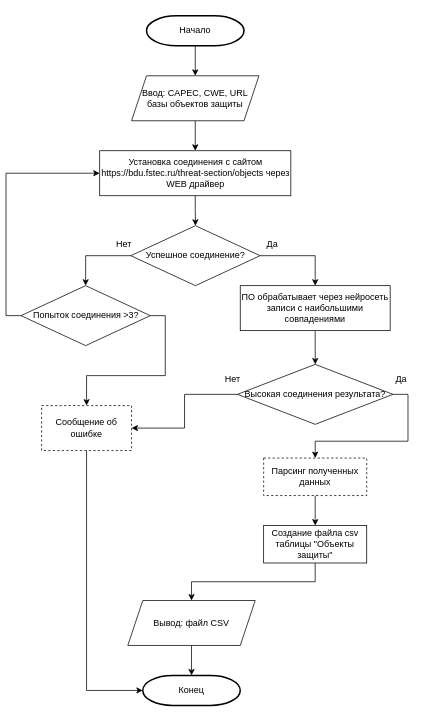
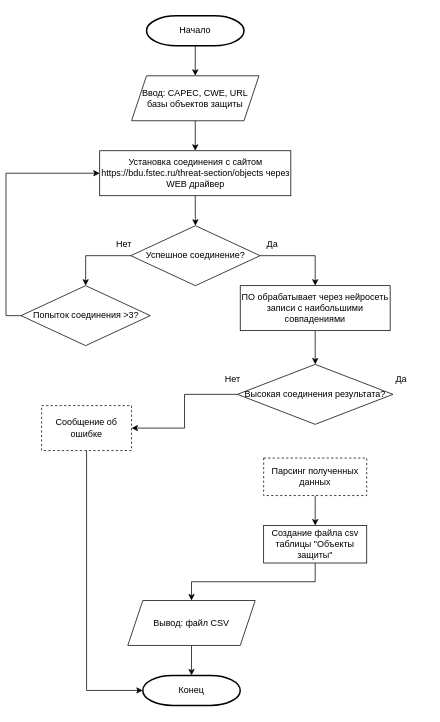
(151, 375) -> none
(358, 441) -> none
